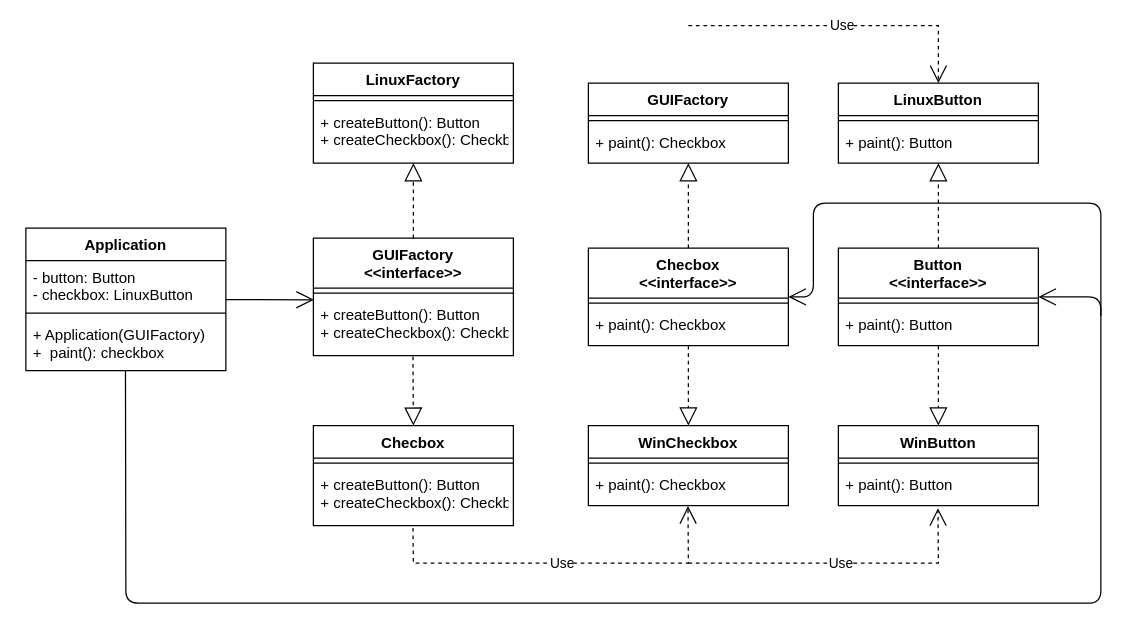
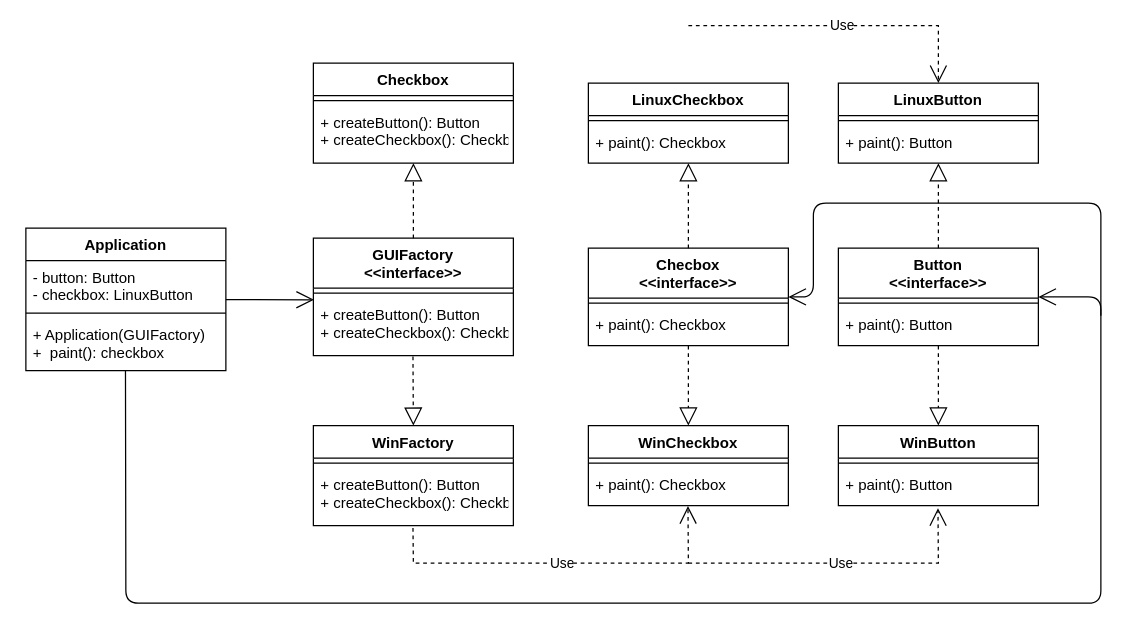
(413, 80) -> (413, 80)
(688, 100) -> (688, 100)
(413, 443) -> (413, 443)
